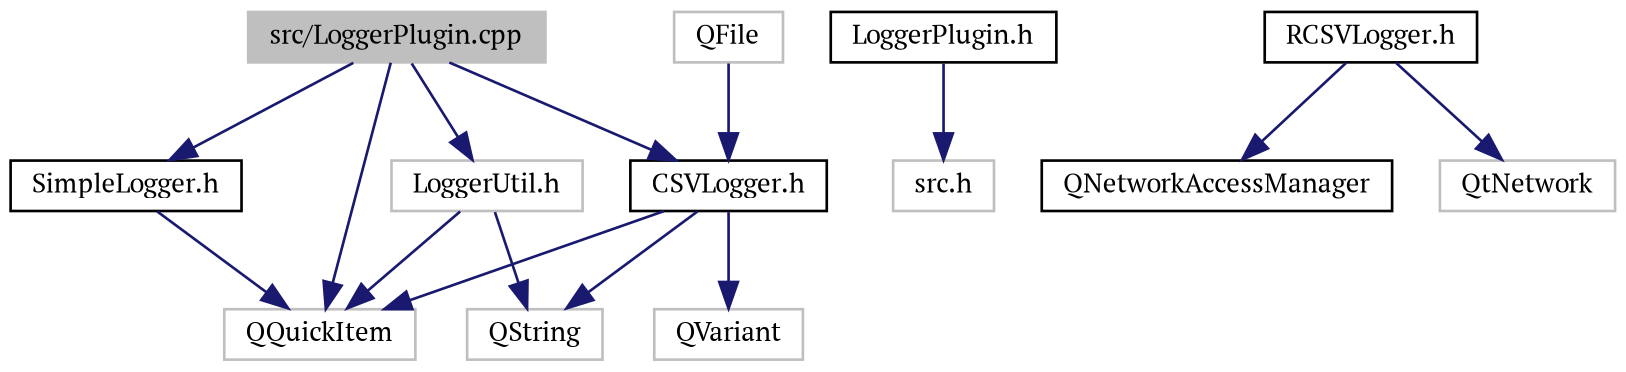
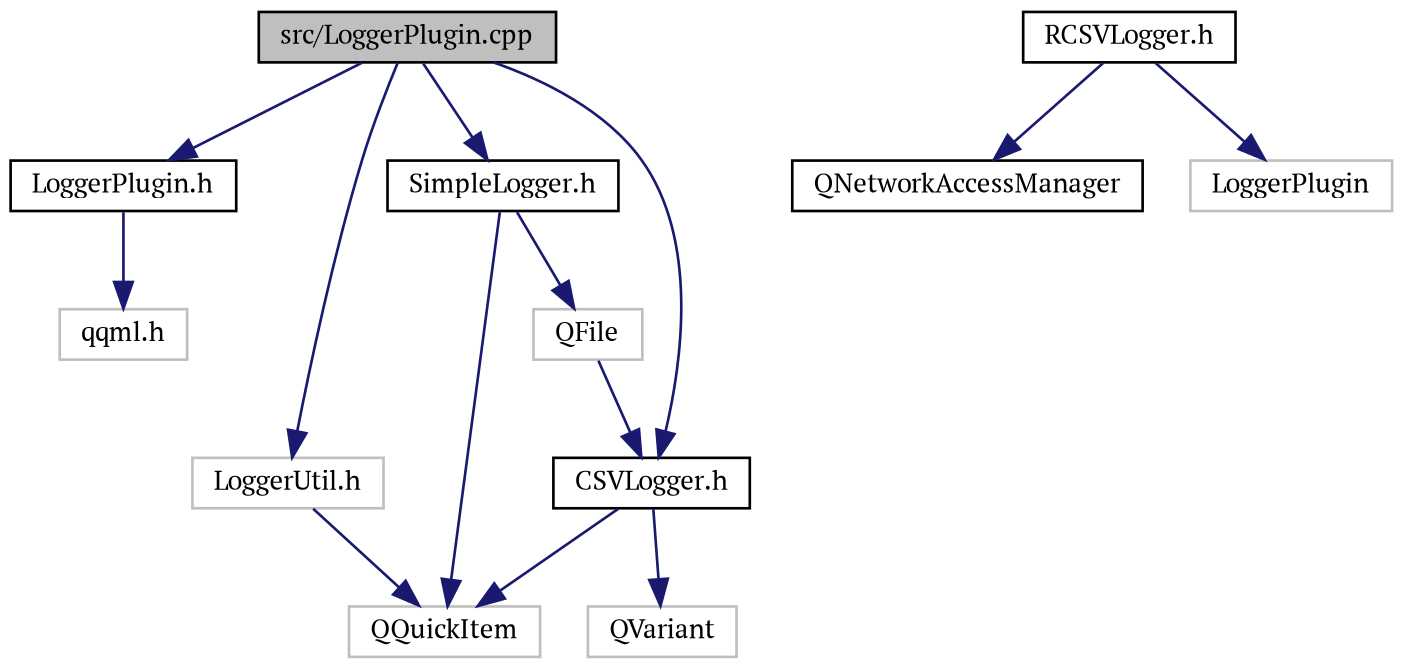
(397, 37) -> (407, 37)
(362, 173) -> (277, 105)
(944, 186) -> (123, 334)
(1527, 186) -> (1291, 186)
none -> (539, 249)
(535, 334) -> none
